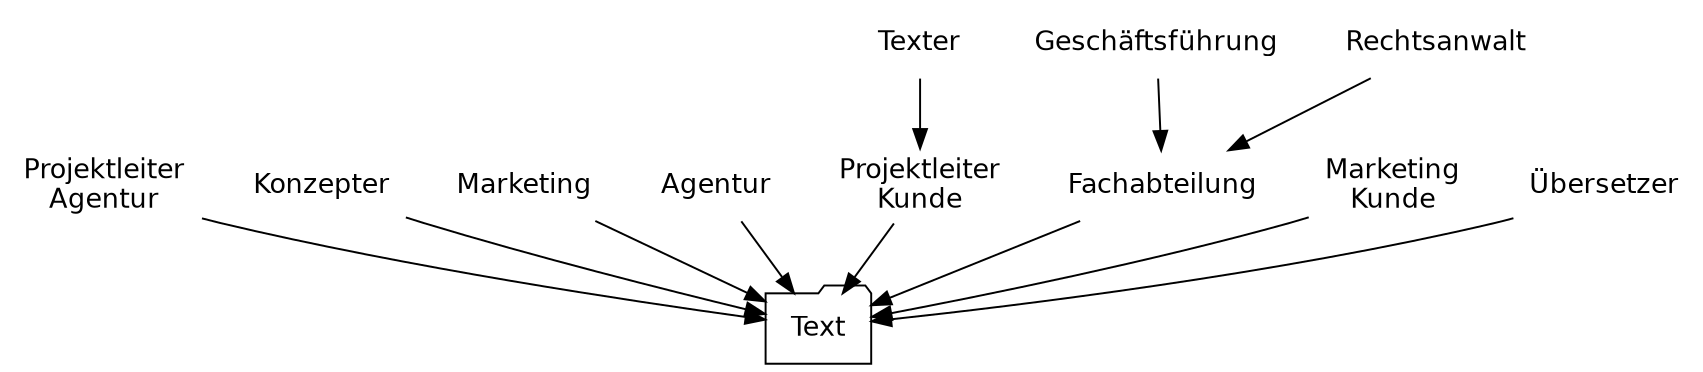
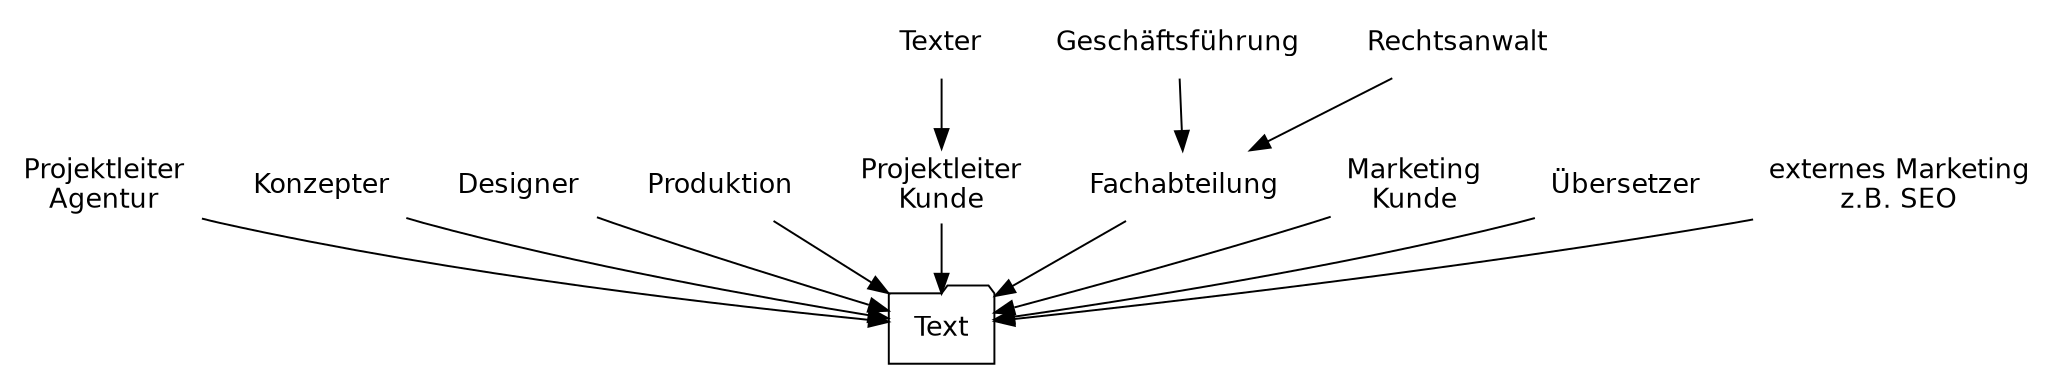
(525, 186) -> (519, 186)
(717, 186) -> (721, 186)
none -> (1900, 186)
